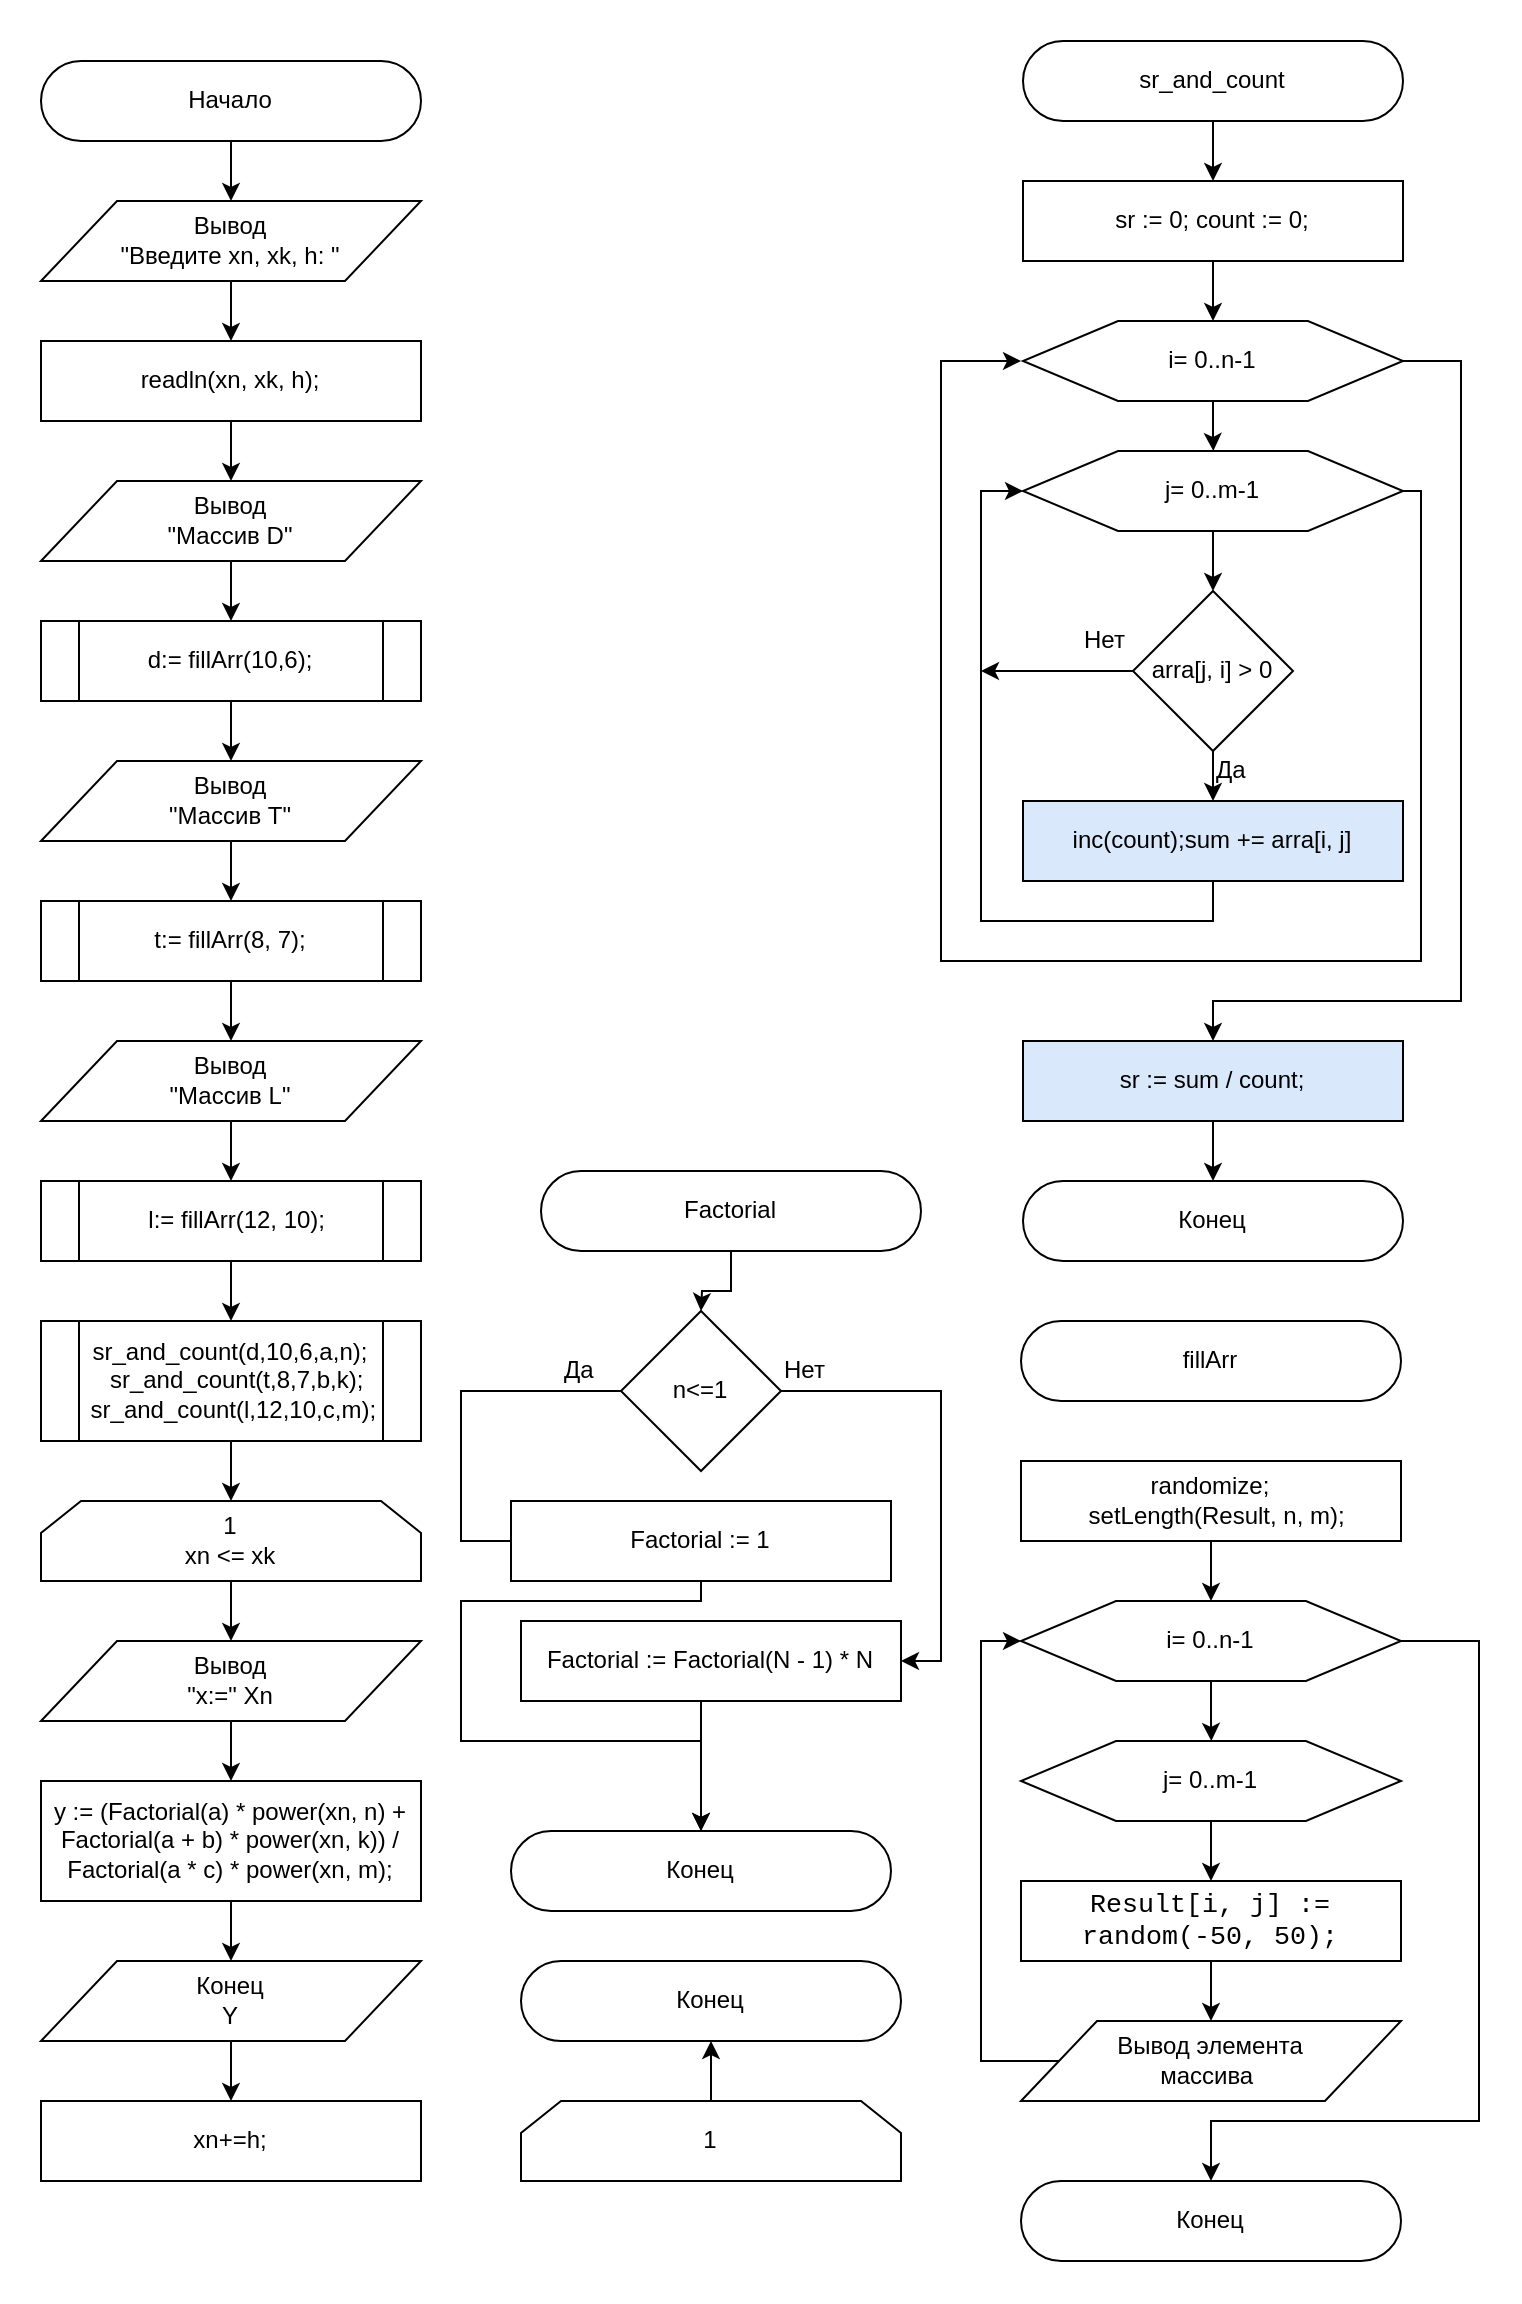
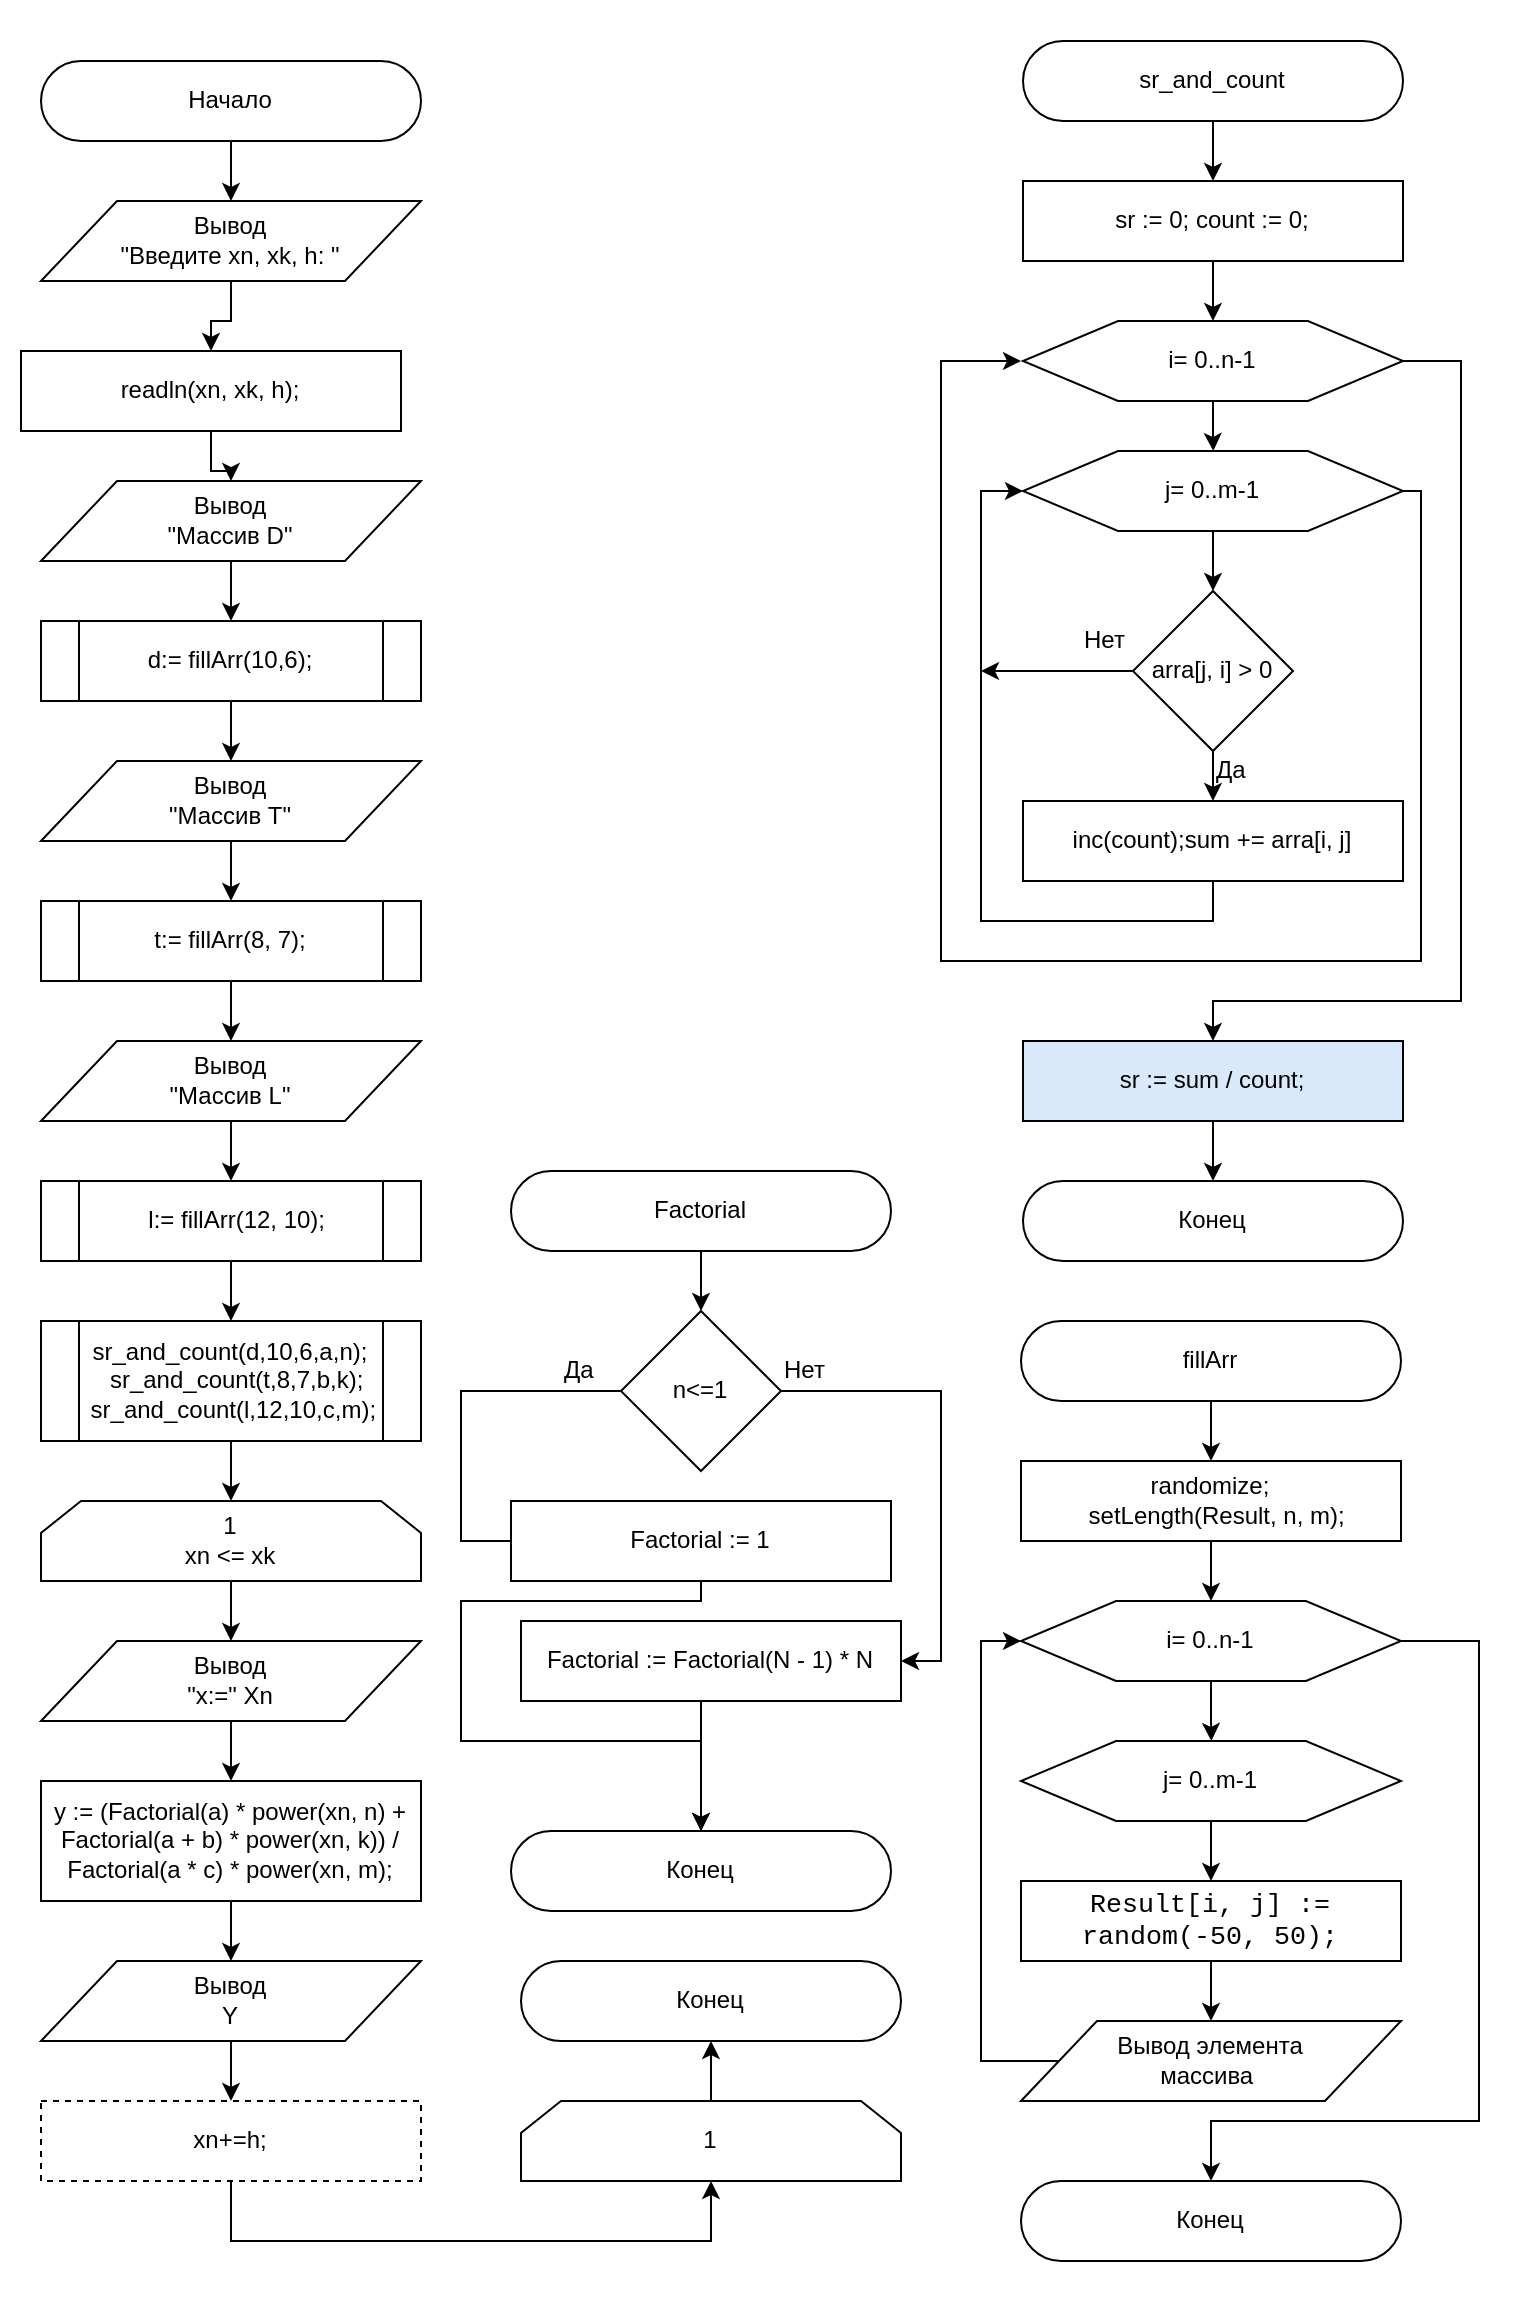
(231, 381) -> (211, 391)
(1213, 841) -> (1213, 841)
(731, 1211) -> (701, 1211)
none -> (1211, 1438)
(231, 2001) -> (231, 2001)
(231, 2141) -> (231, 2141)
none -> (464, 2241)
